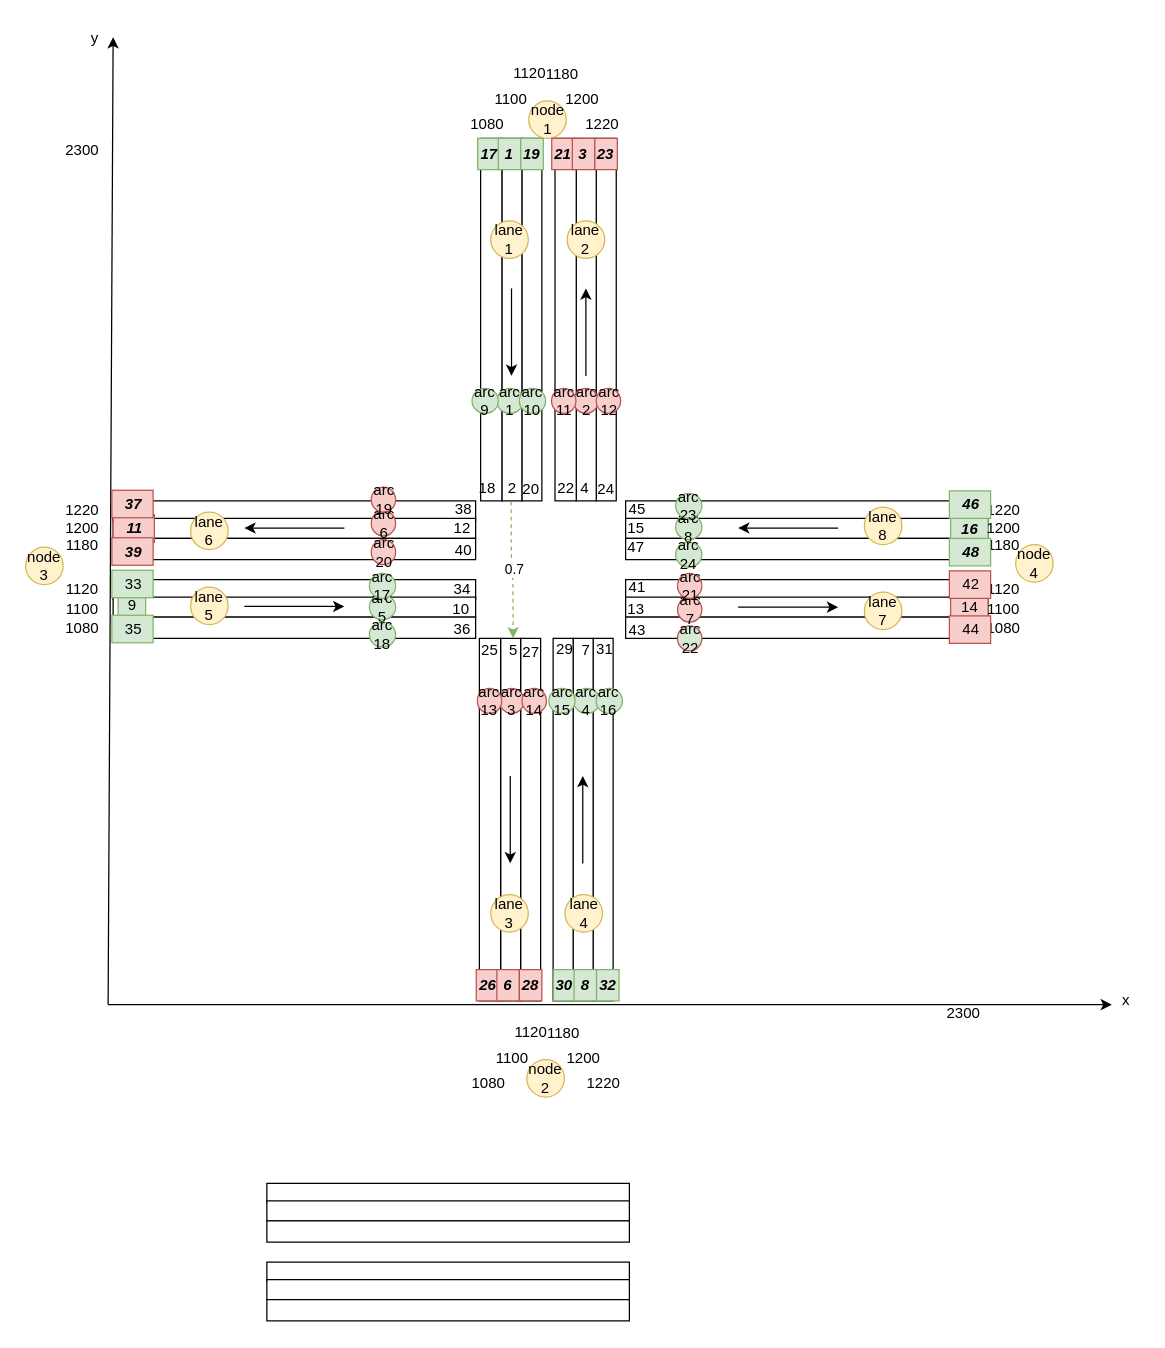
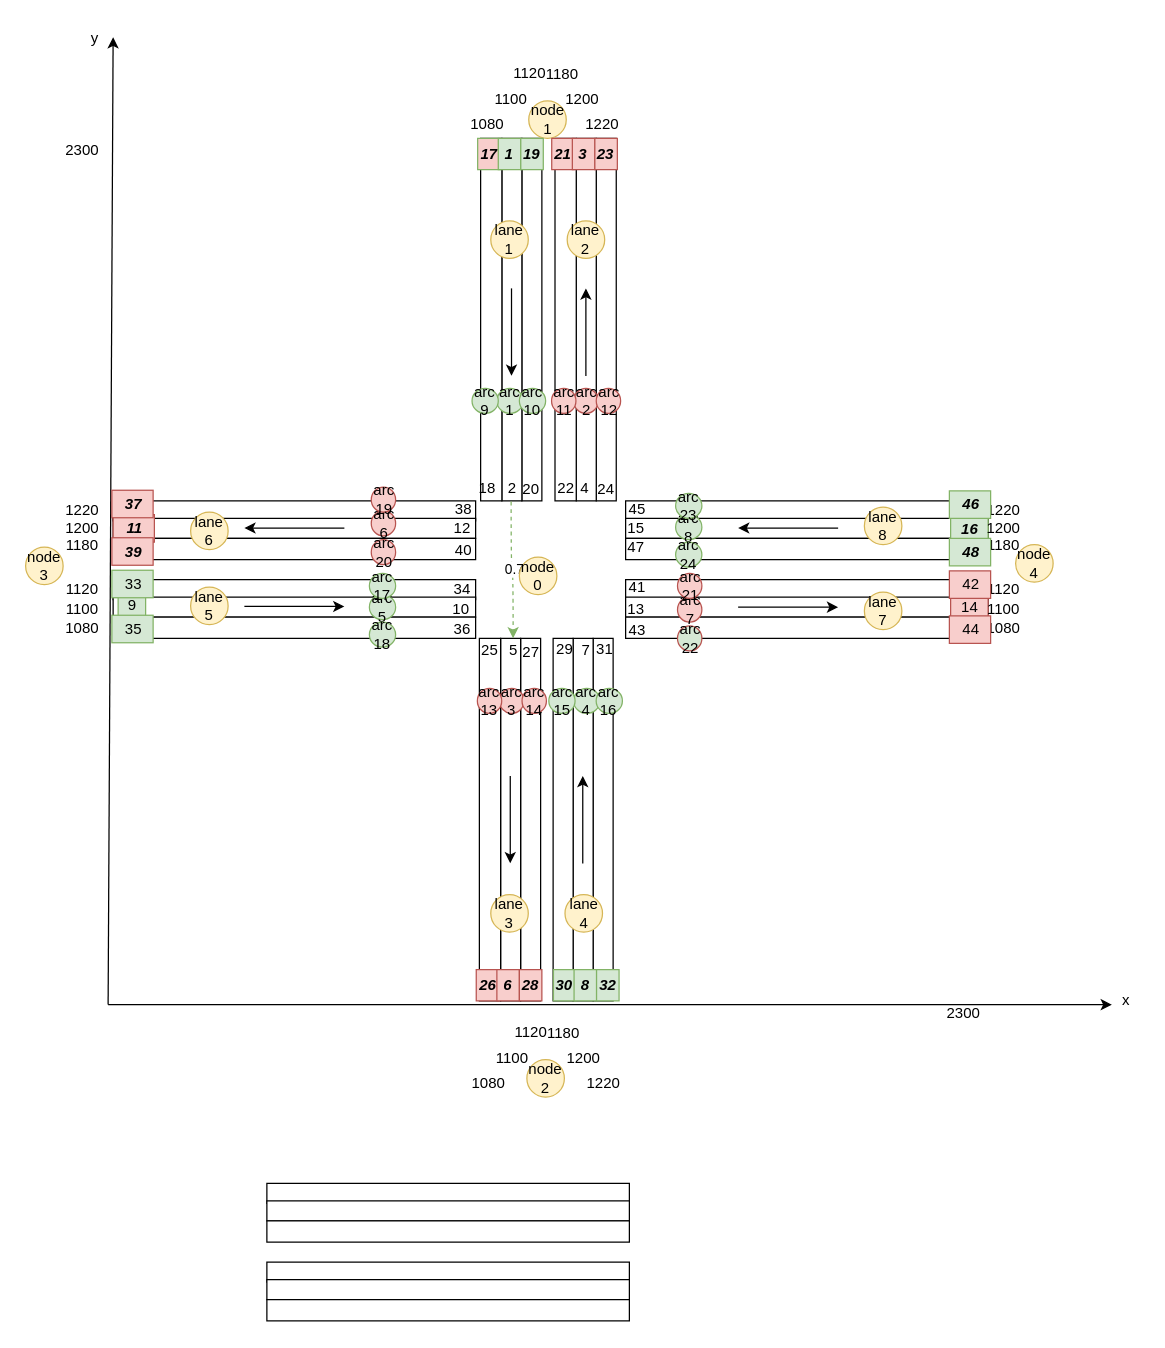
(489, 154) -> (489, 154)
none -> (538, 576)
